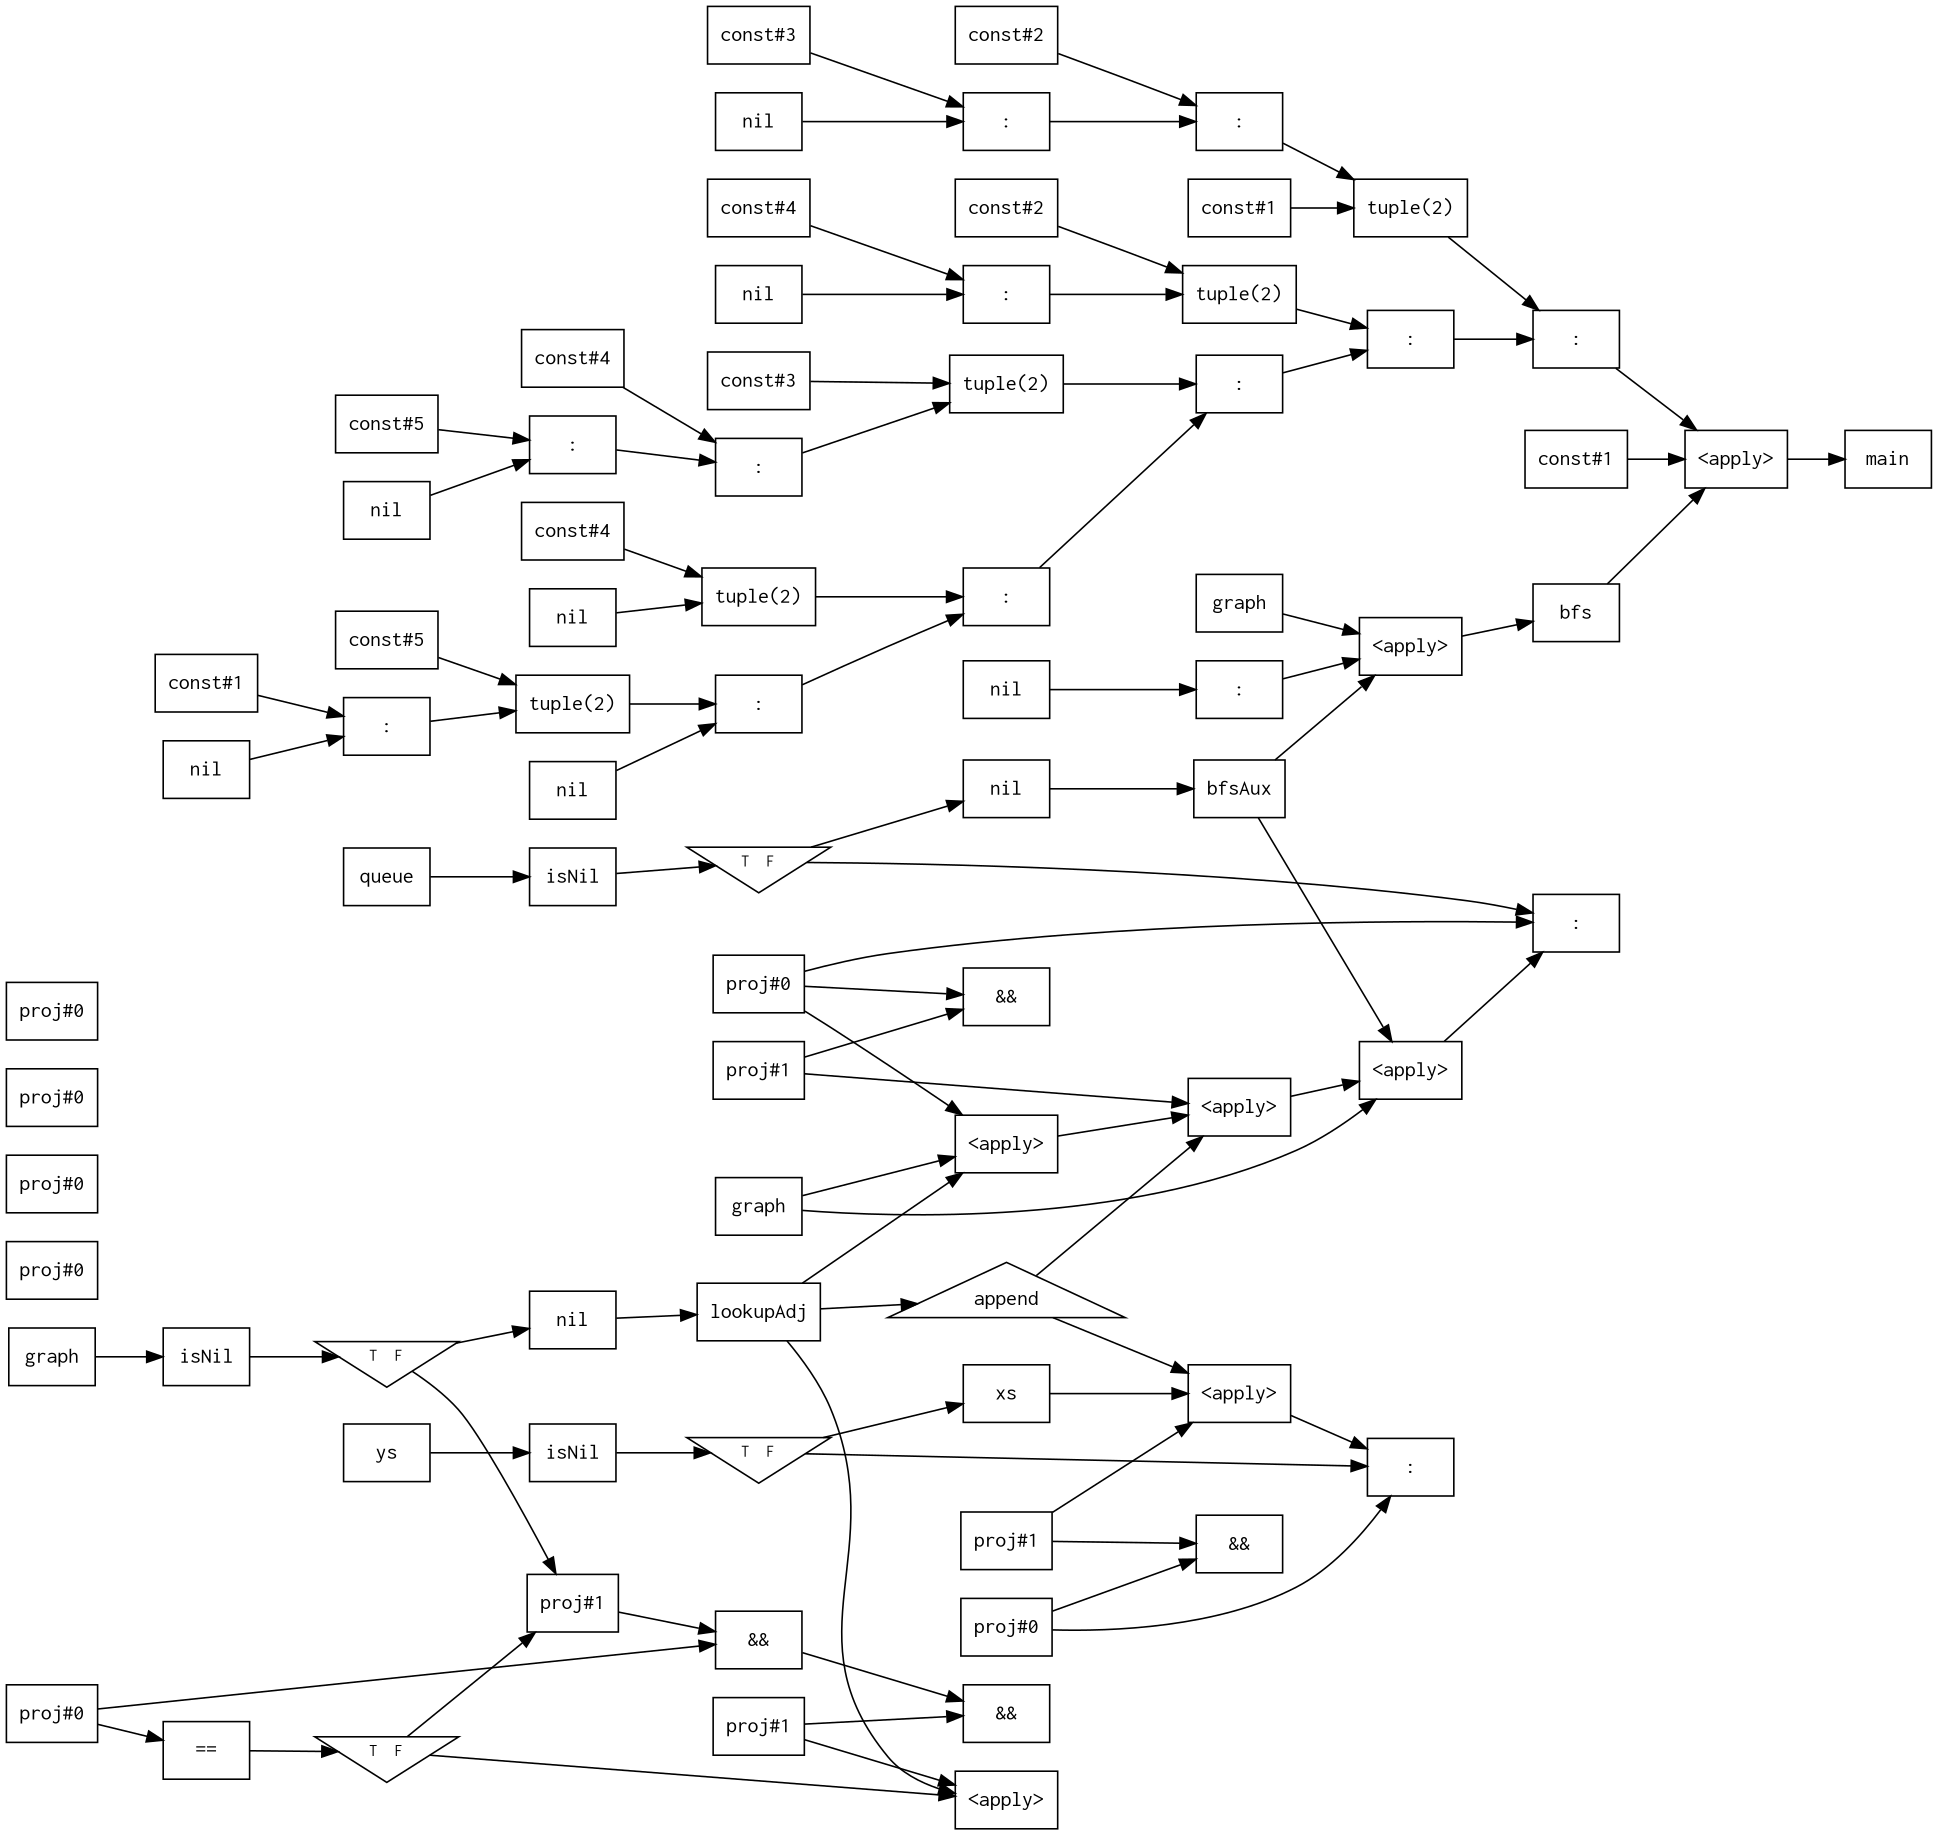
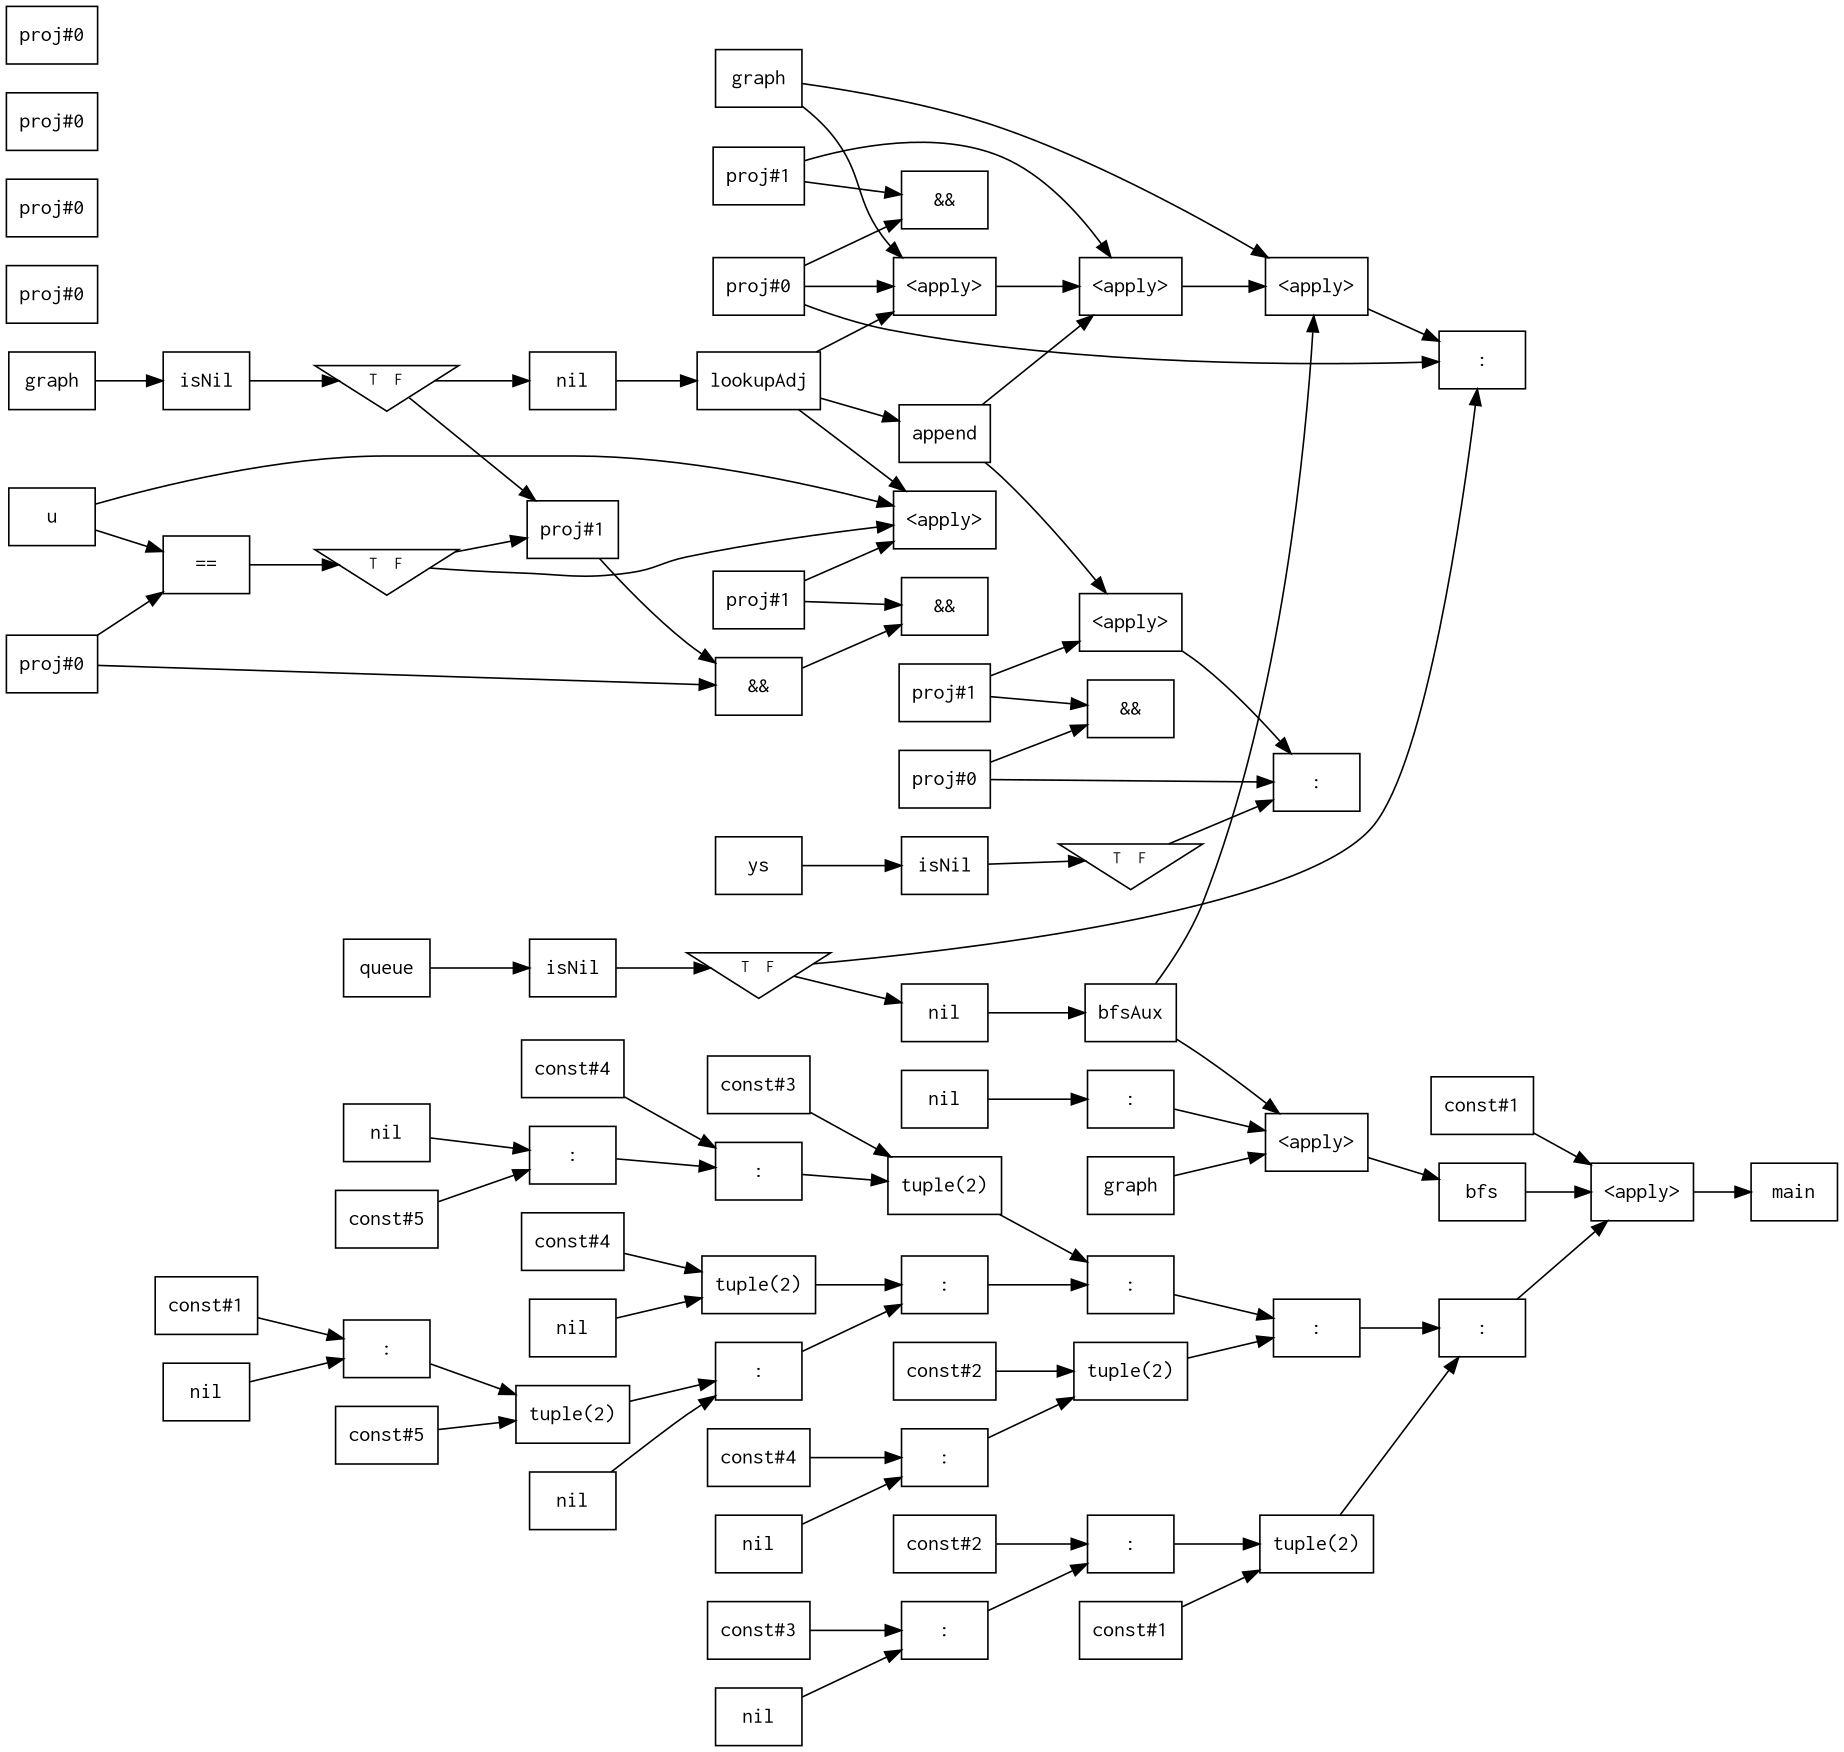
none -> (52, 517)
(1006, 1299) -> (945, 434)
(1006, 1394) -> none
